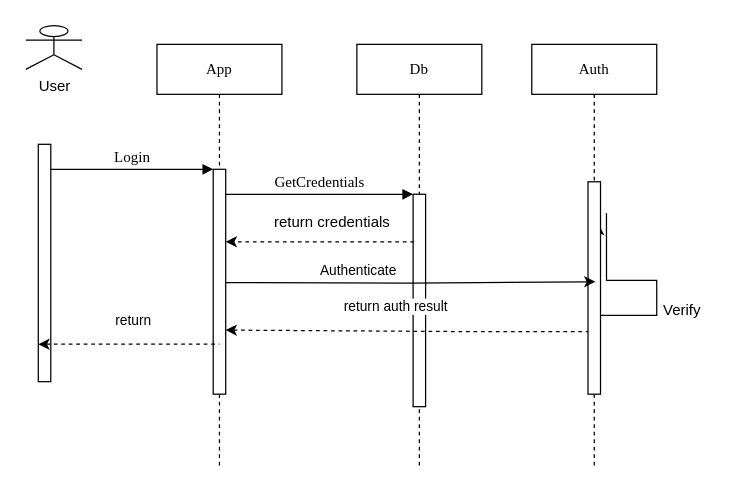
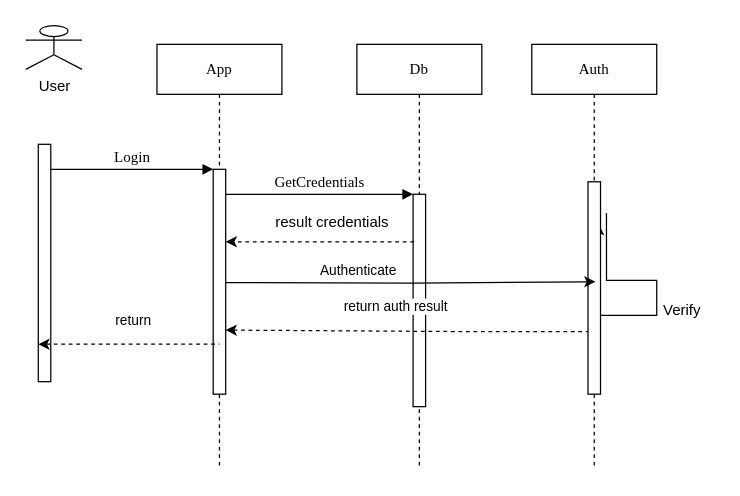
(333, 223) -> (333, 223)
